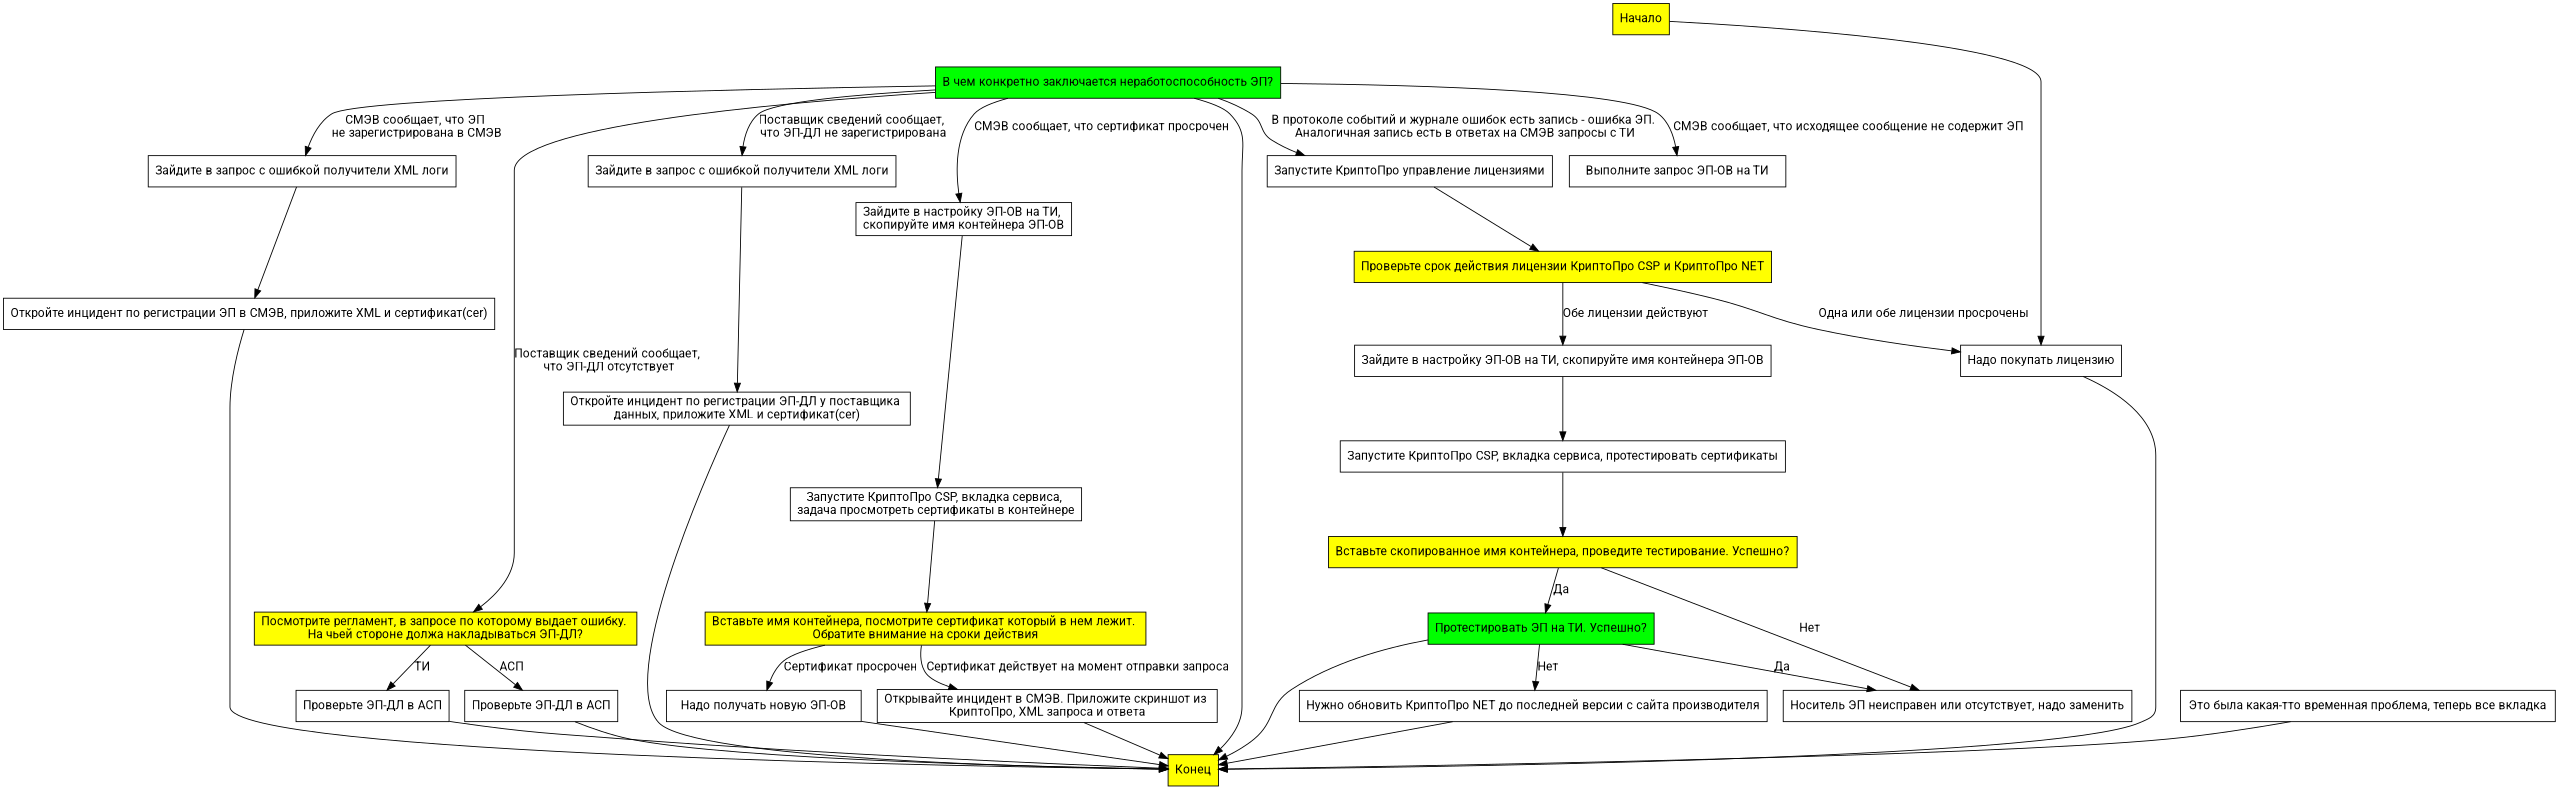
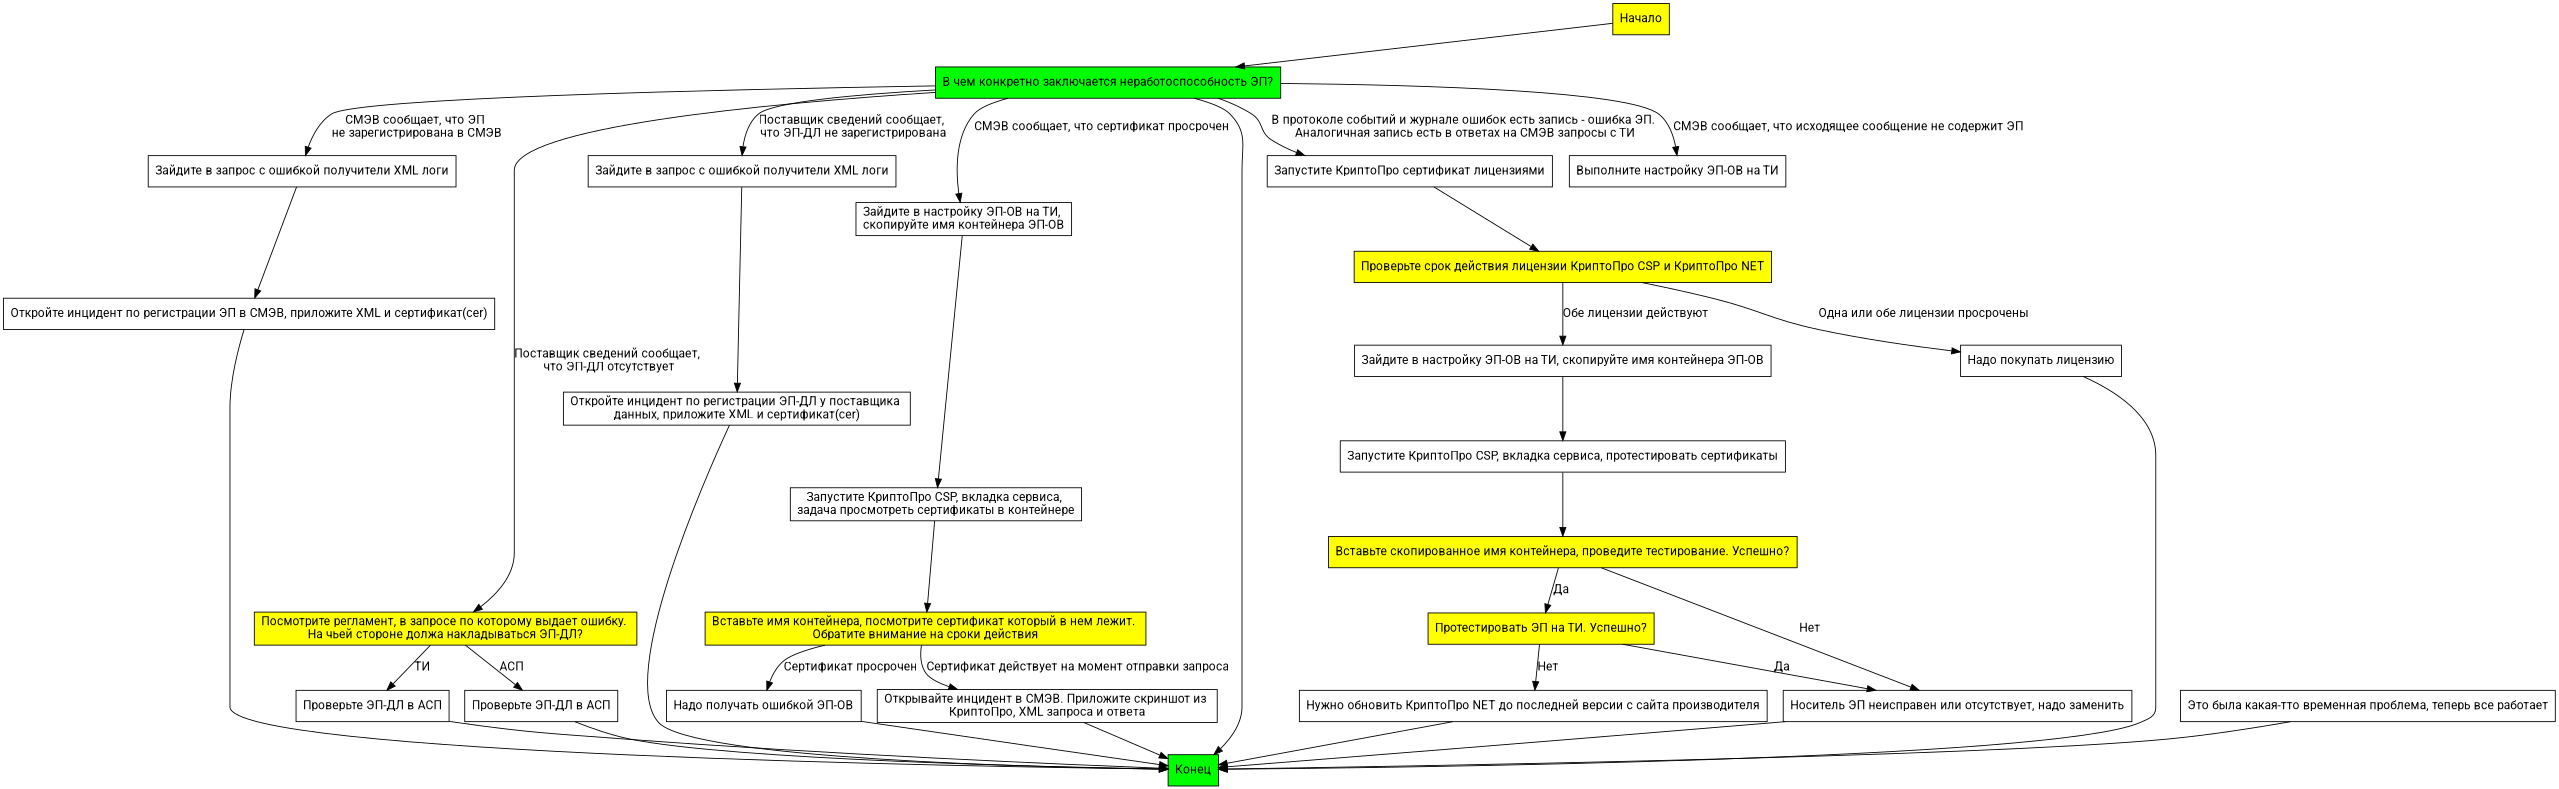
(1985, 55) -> (1429, 45)
(1410, 171) -> (1410, 171)
(1678, 171) -> (1678, 171)
(1541, 629) -> (1541, 629)
(1314, 677) -> (1506, 744)
(764, 706) -> (764, 706)
(2368, 706) -> (2368, 706)
(1193, 770) -> (1193, 770)
